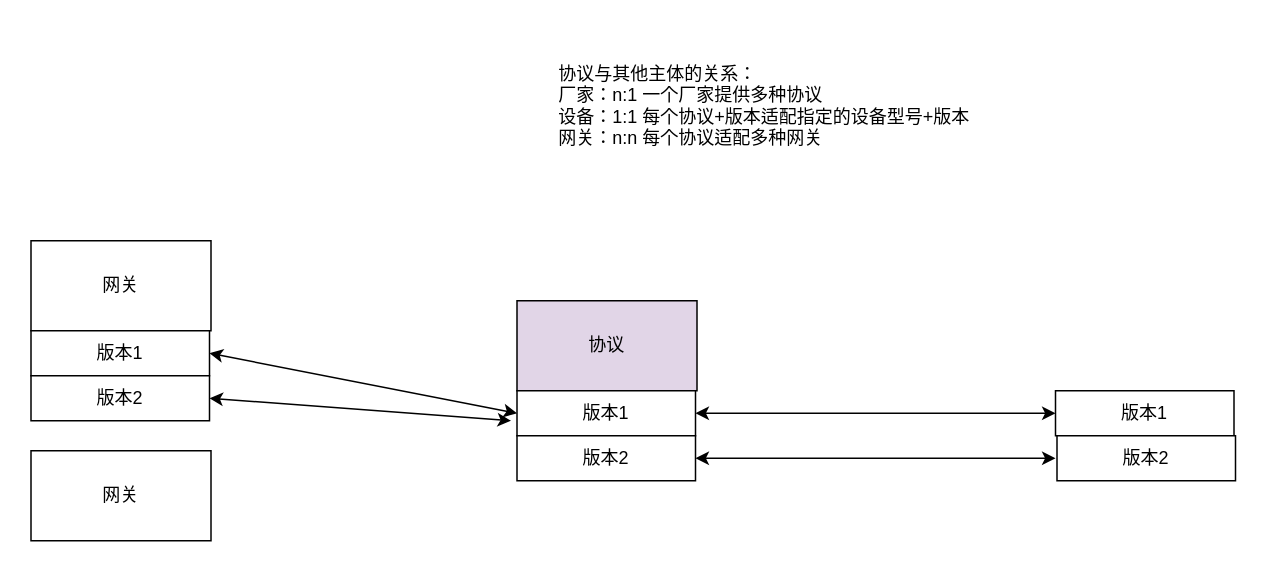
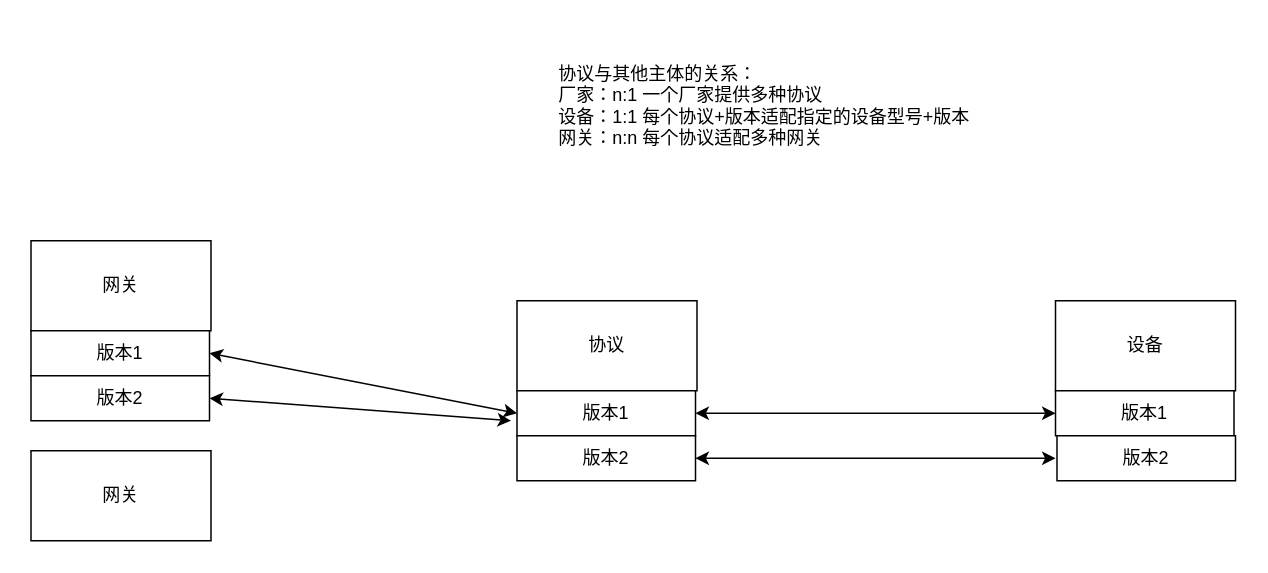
(607, 346) -> (607, 346)
none -> (1145, 346)
